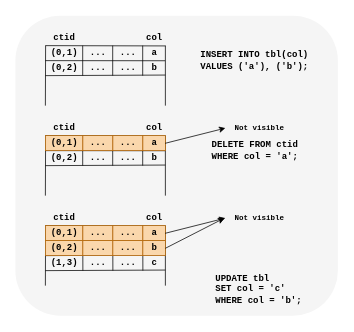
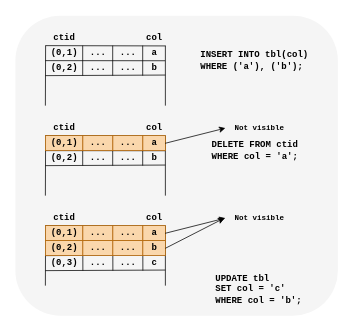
(246, 60) -> (246, 60)
(65, 263) -> (65, 263)
